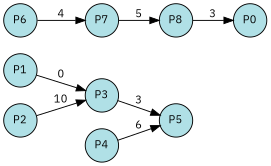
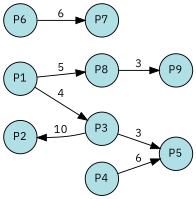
(61, 14) -> (61, 14)
(134, 20) -> (56, 75)
(250, 20) -> (176, 70)
(61, 75) -> (61, 94)
(57, 109) -> (66, 136)
